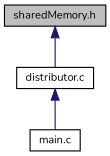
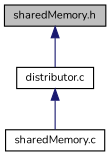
(55, 140) -> (55, 140)
